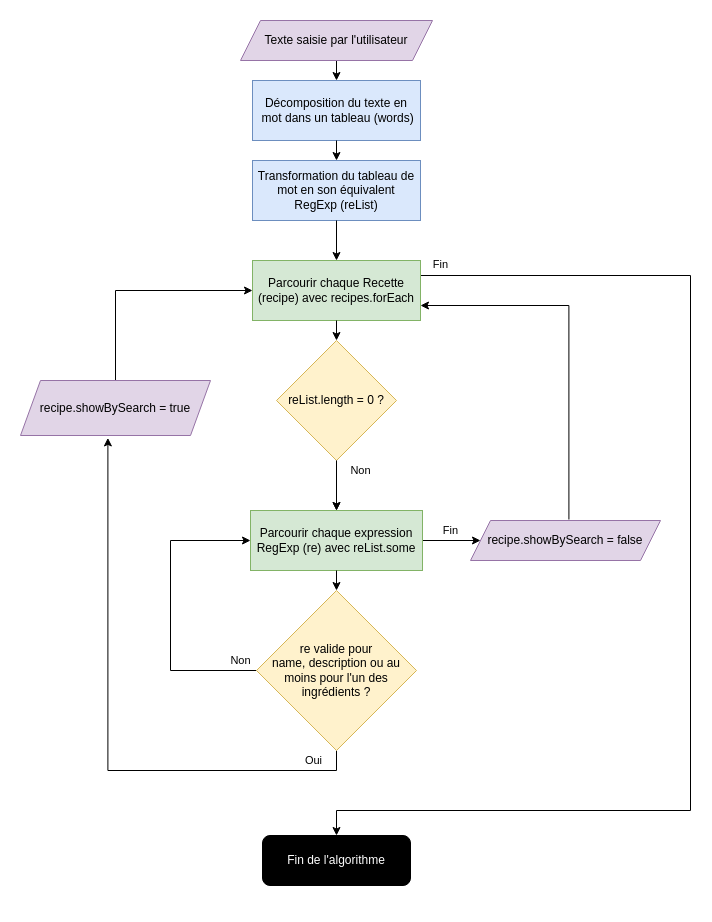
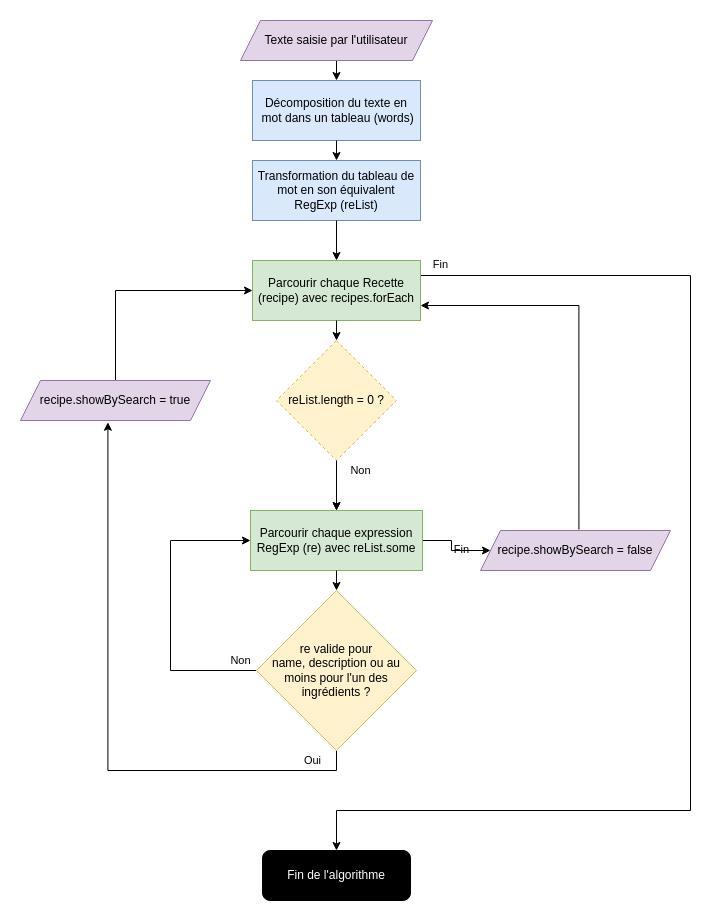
(337, 401) -> (337, 401)
(116, 408) -> (116, 401)
(566, 541) -> (576, 551)
(337, 861) -> (337, 876)
